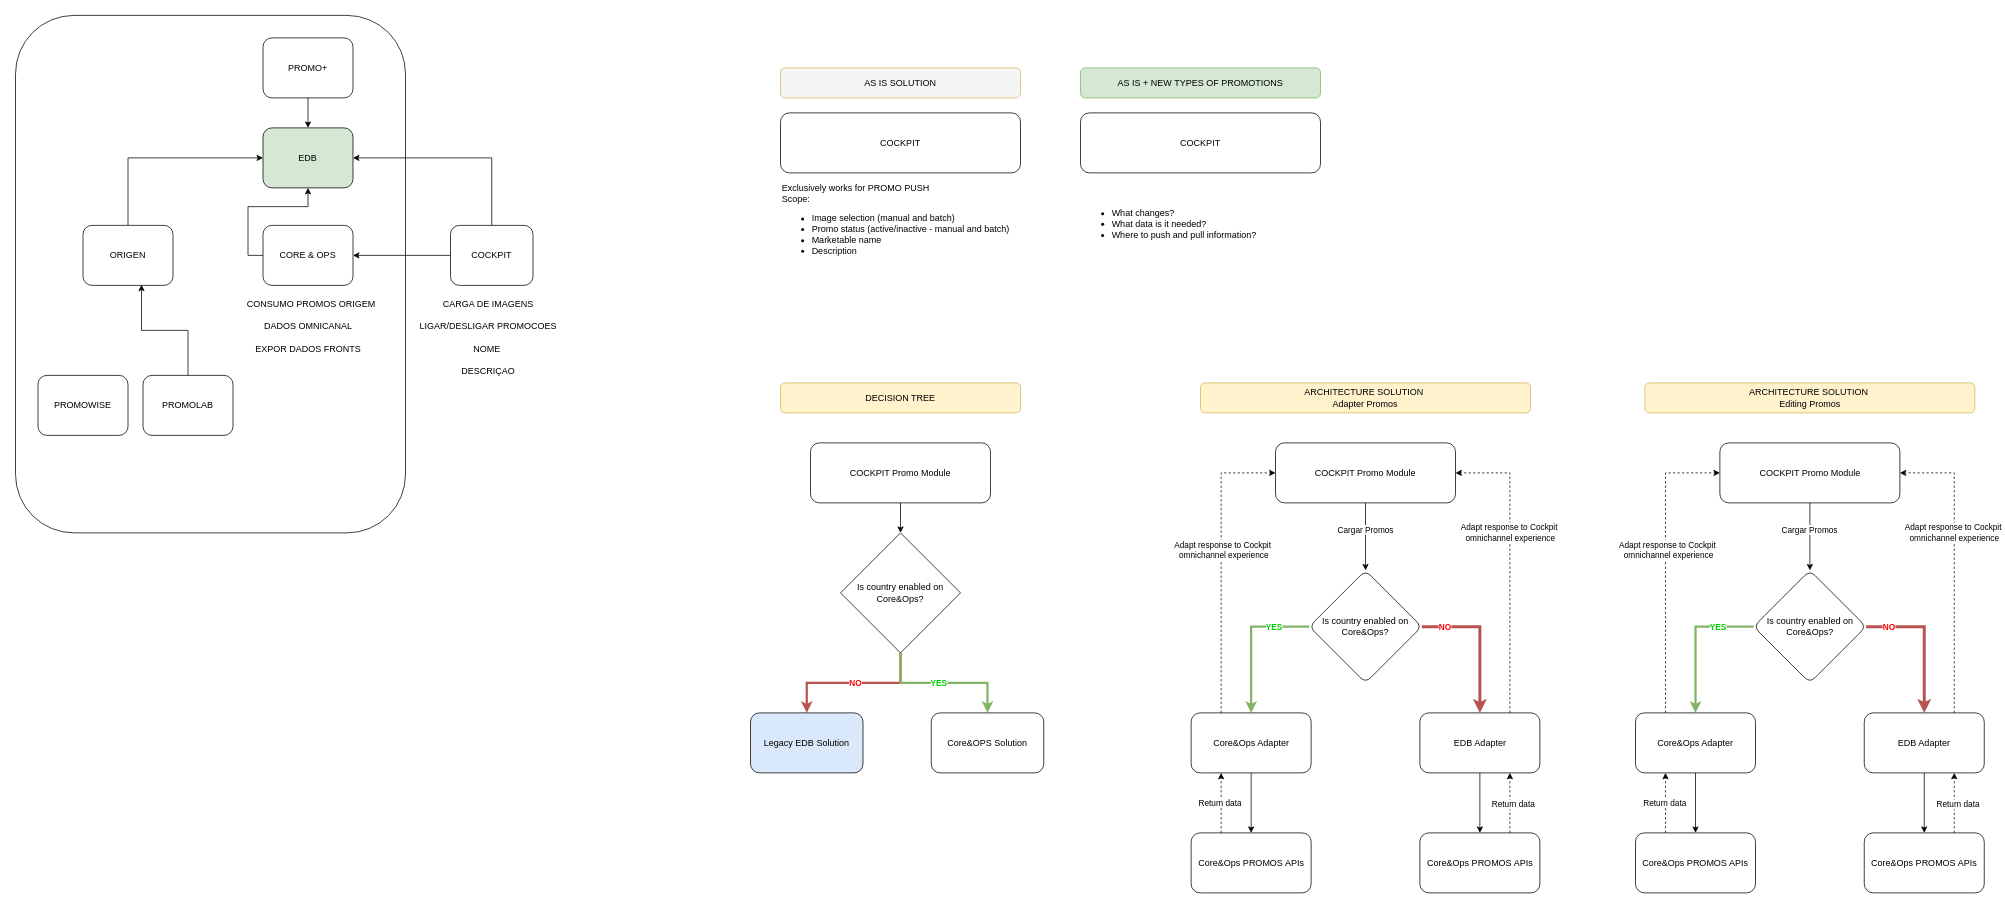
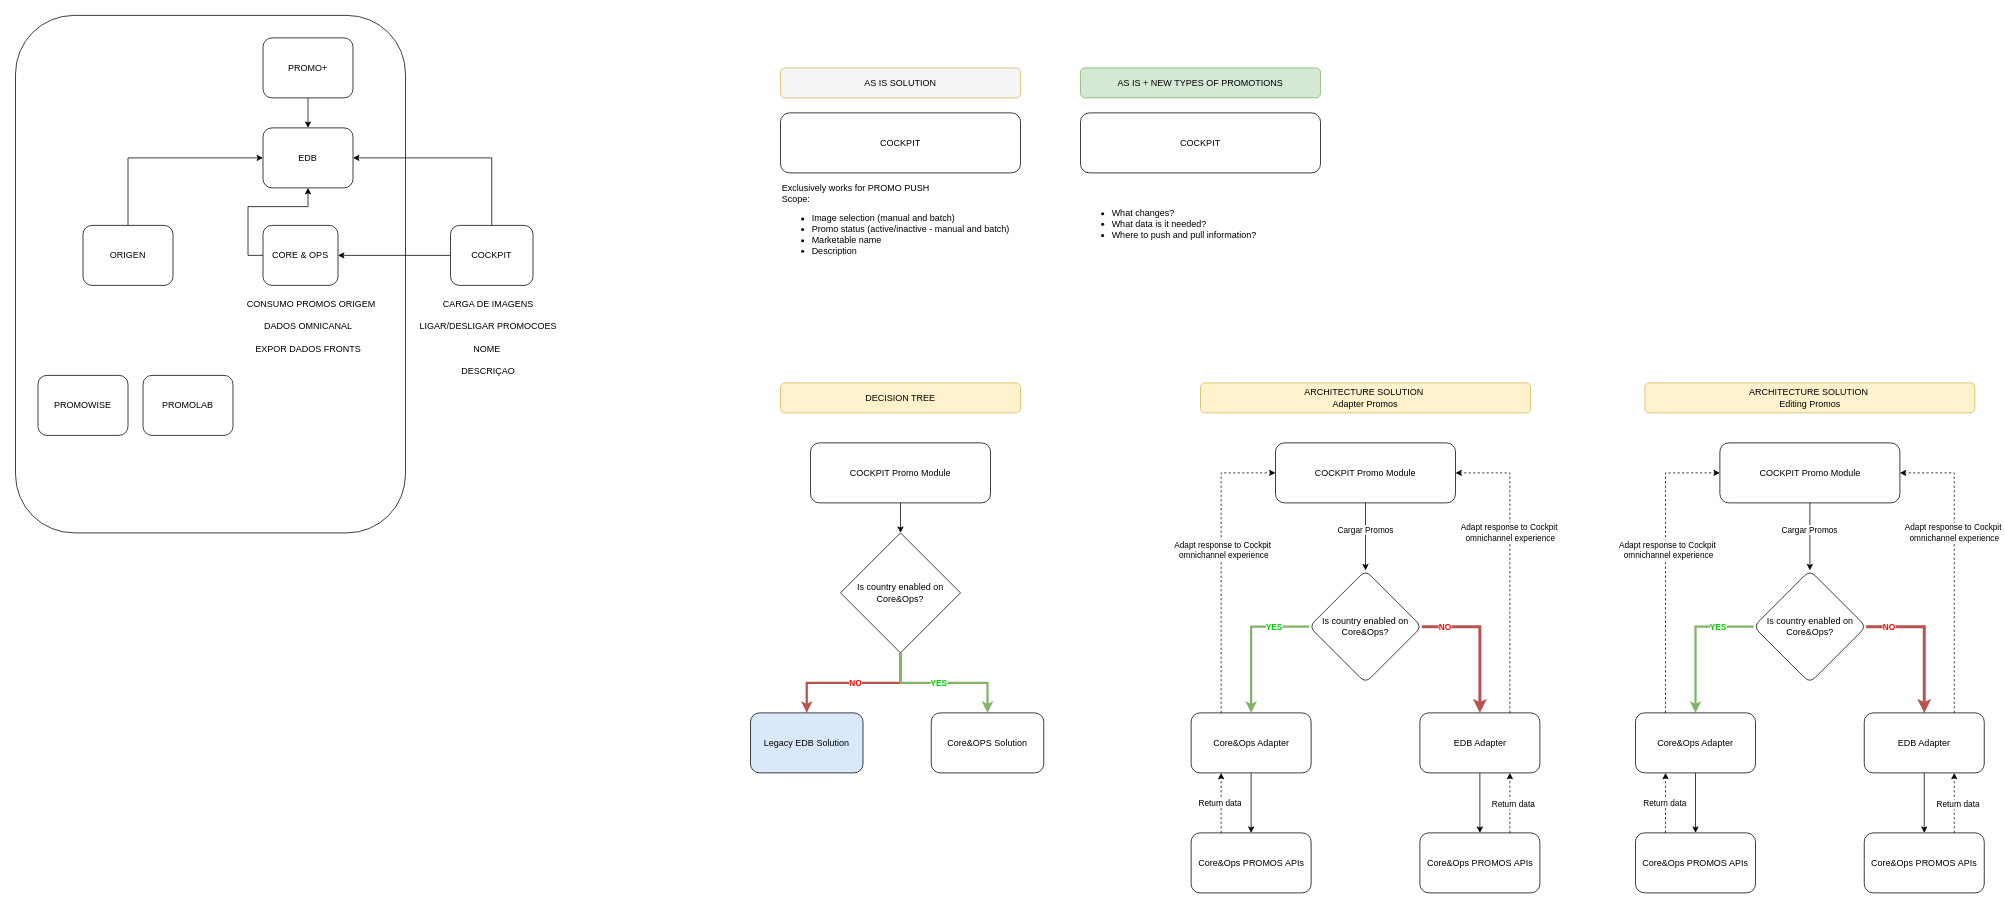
(308, 158) -> (308, 158)
(308, 255) -> (300, 255)
(145, 330) -> none
